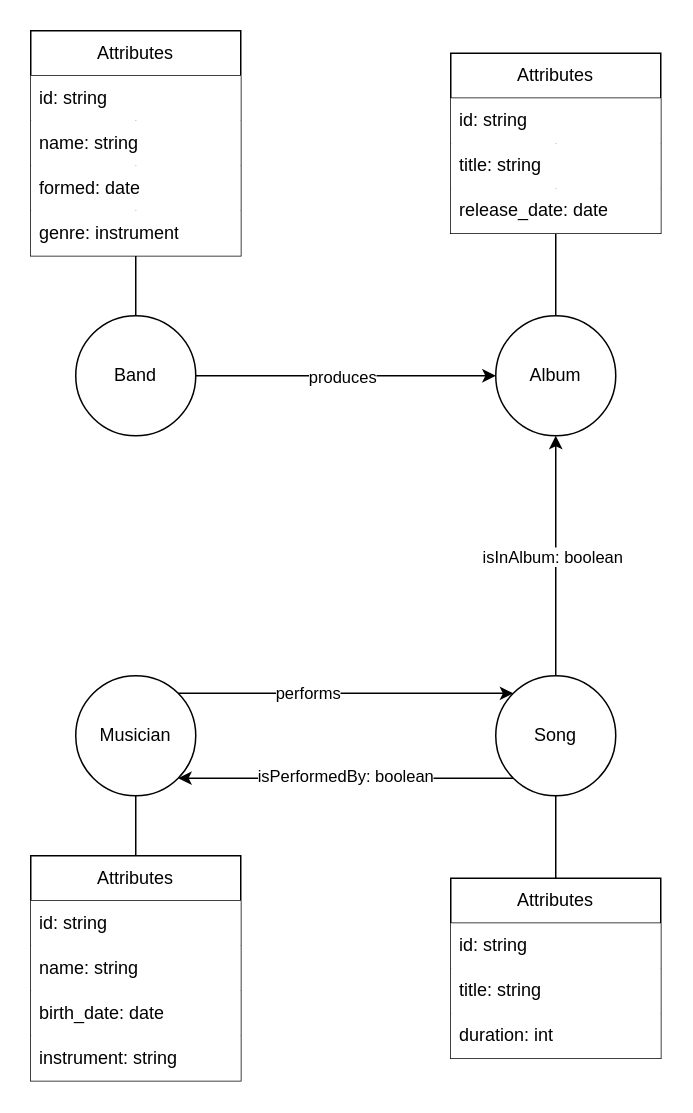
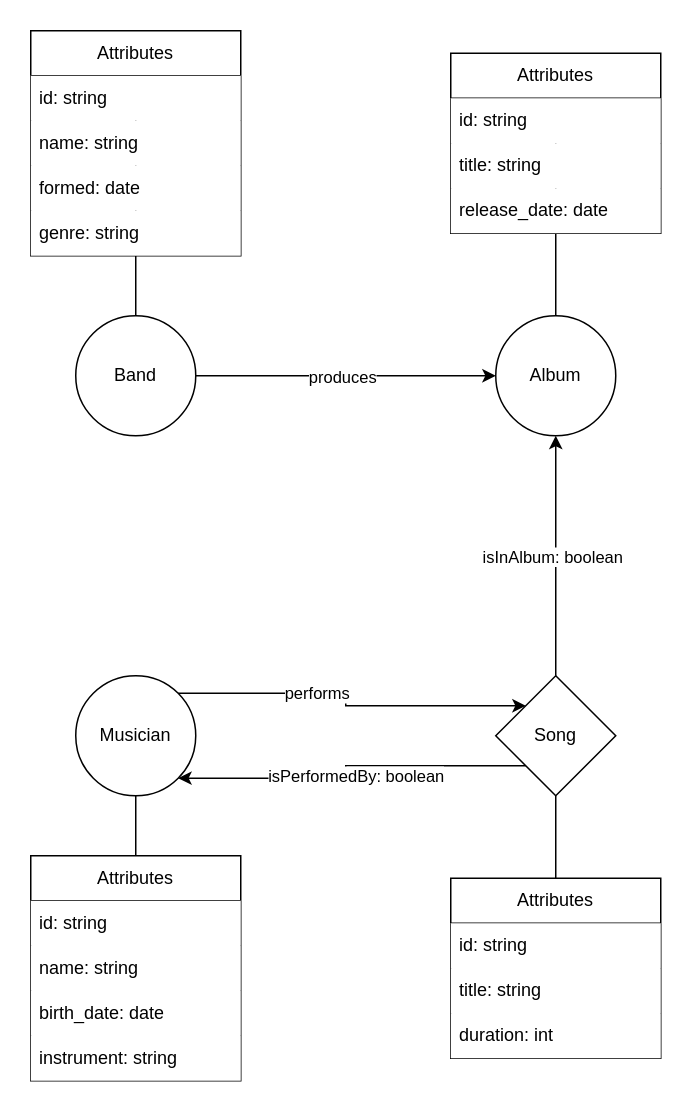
(118, 233) -> (98, 233)
(556, 736) -> (556, 736)
